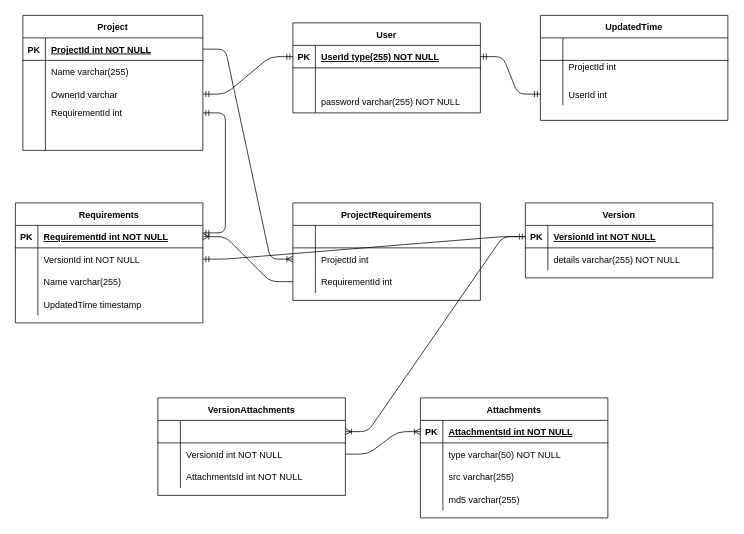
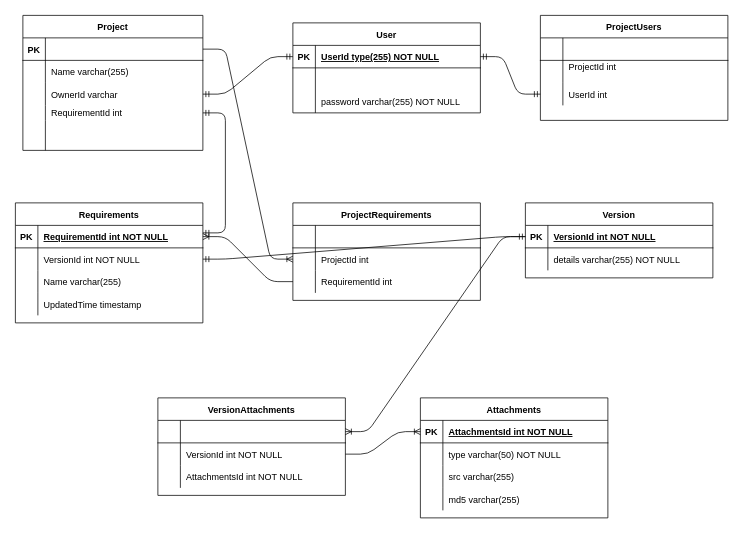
(634, 27) -> (634, 27)
(124, 49) -> none
